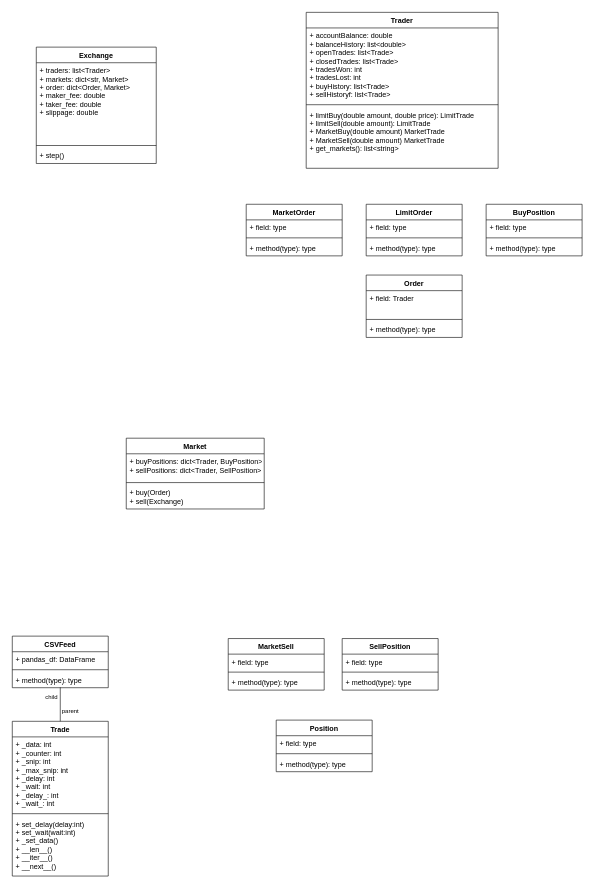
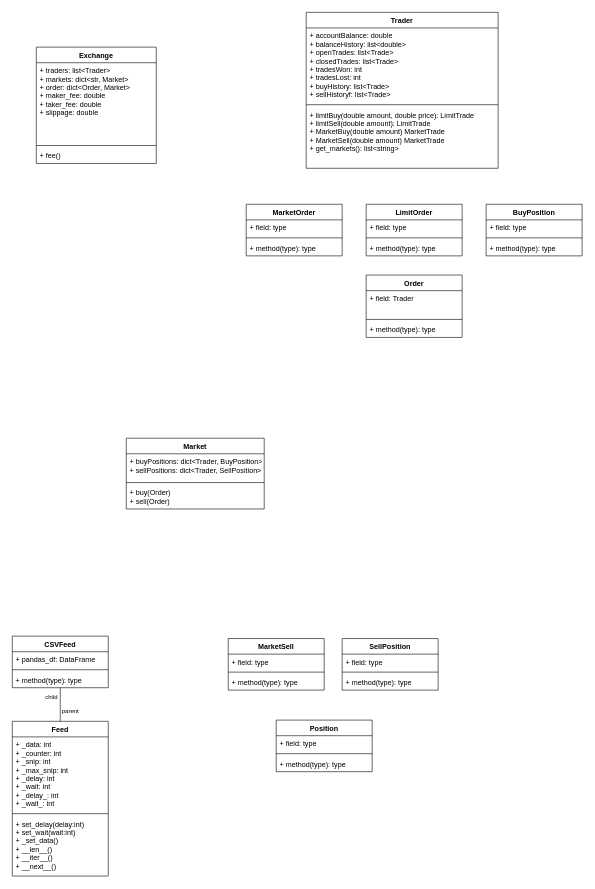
(55, 156) -> (53, 156)
(153, 493) -> (153, 493)
(60, 730) -> (60, 730)
